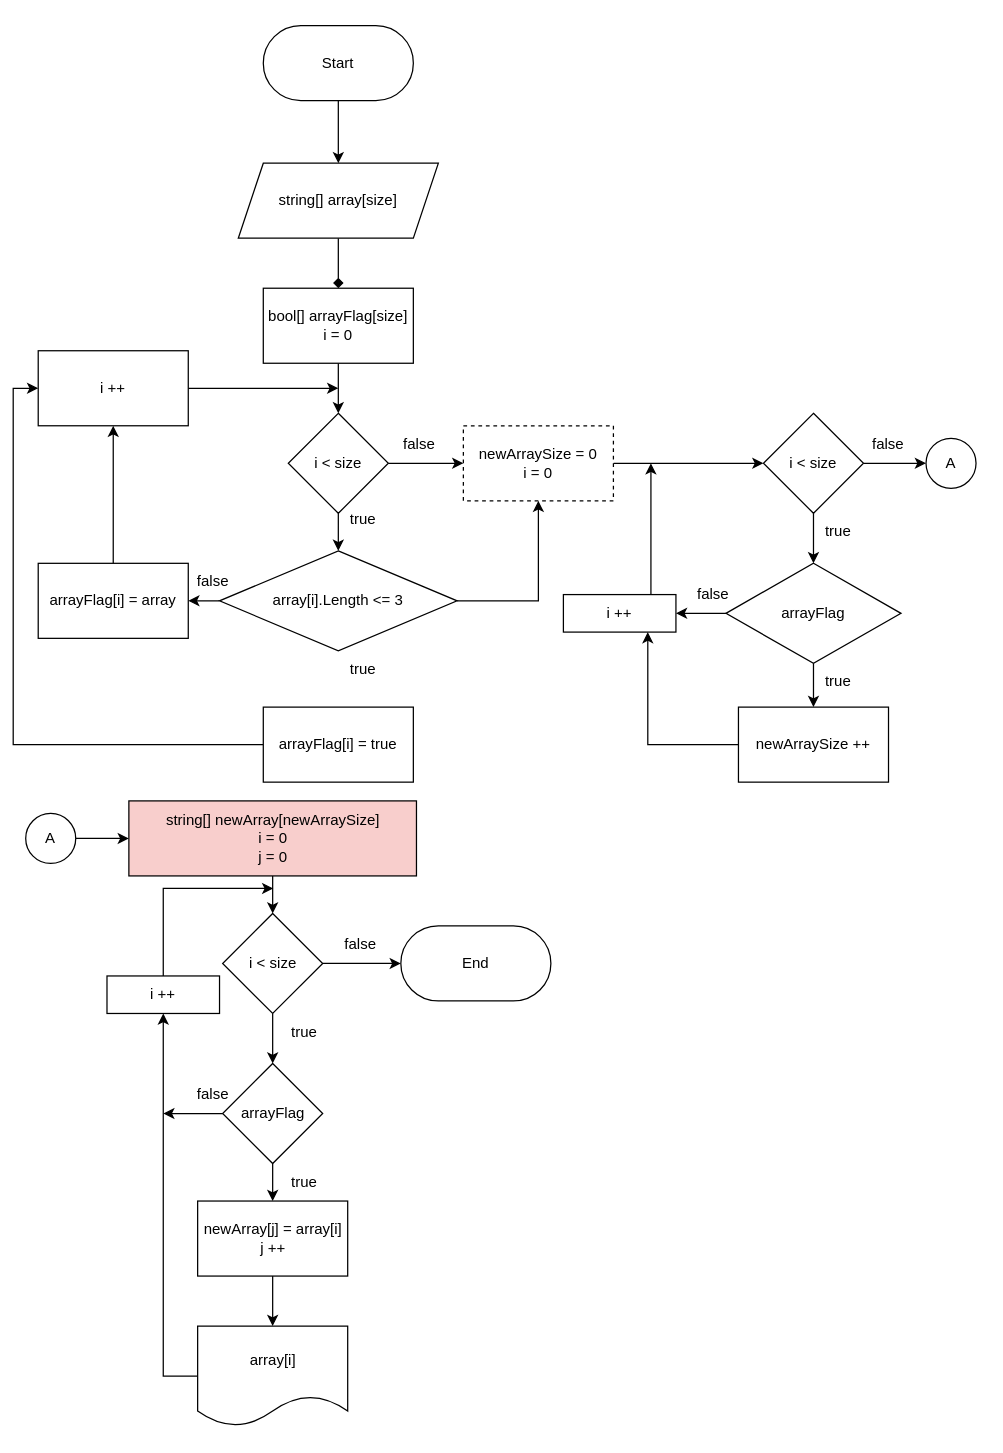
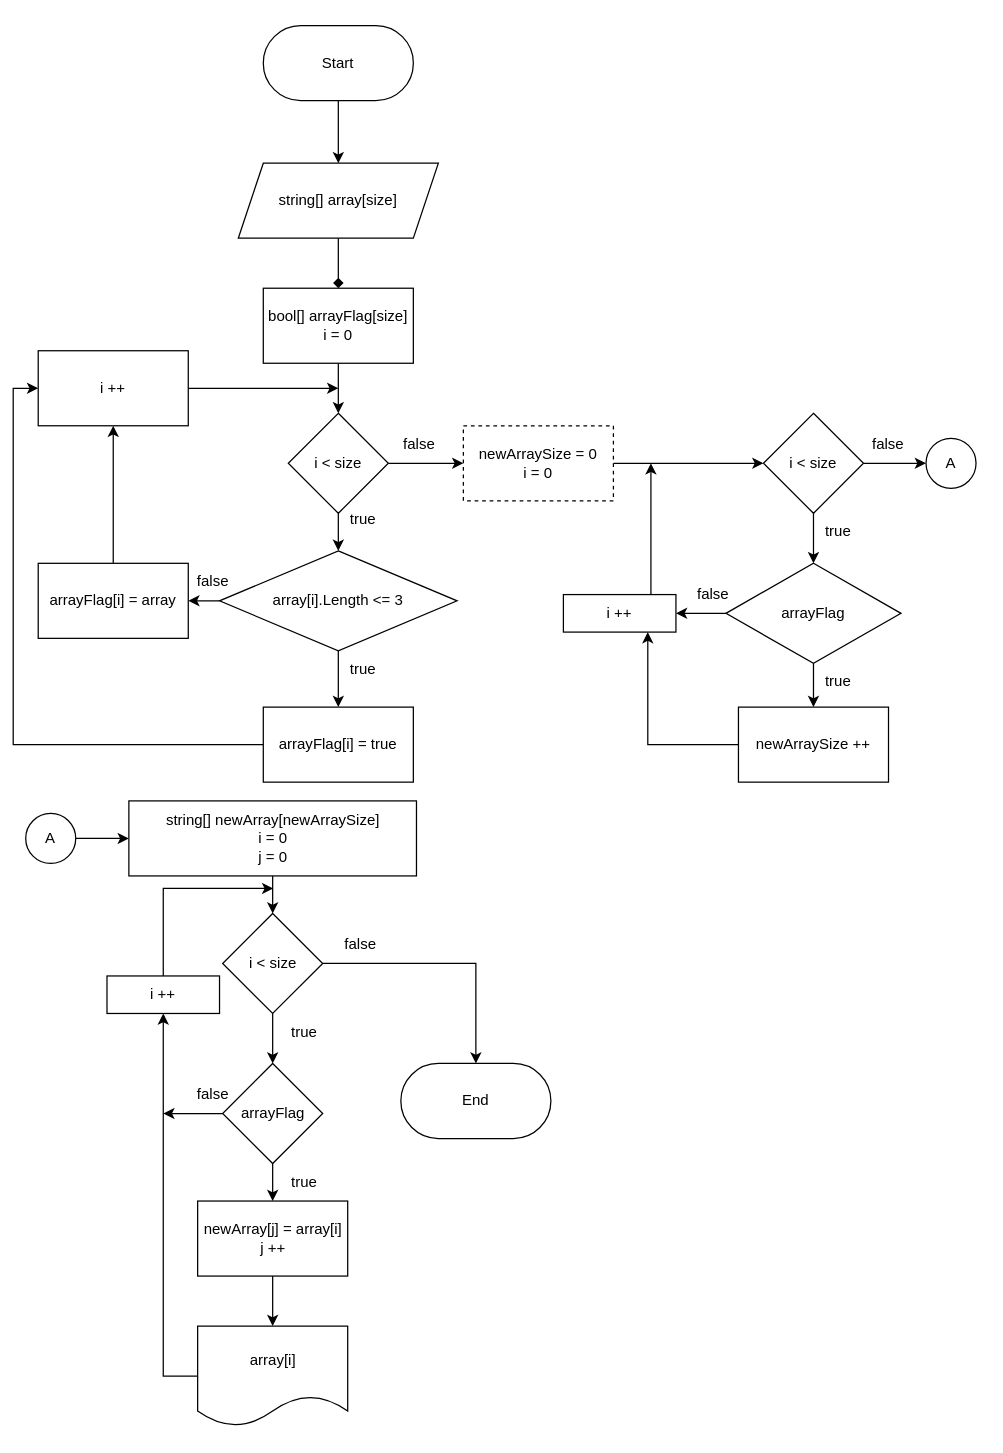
(538, 596) -> (338, 675)
(273, 838) -> (273, 838)
(476, 963) -> (476, 1101)
